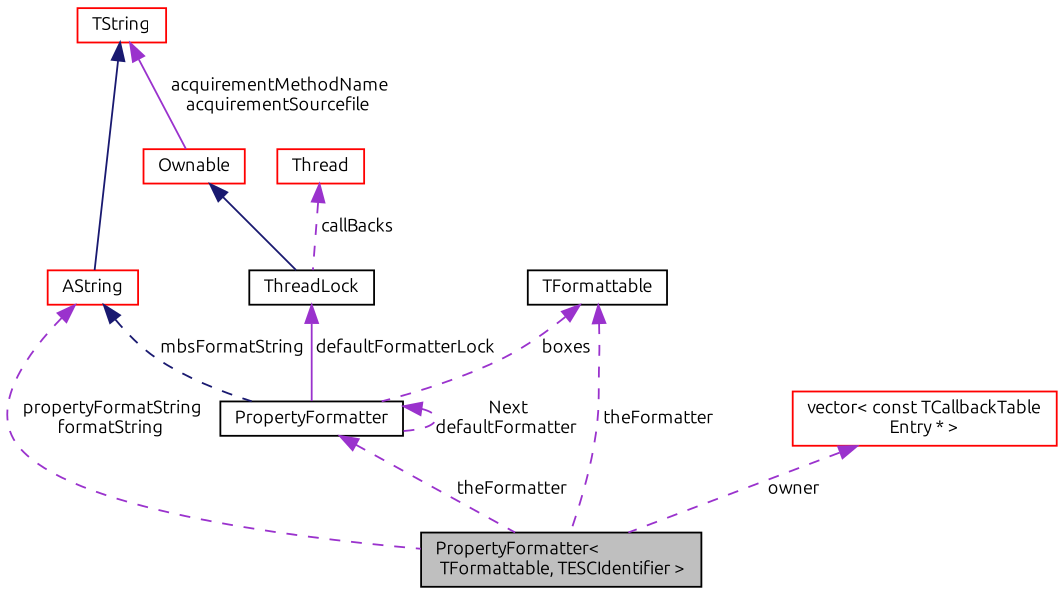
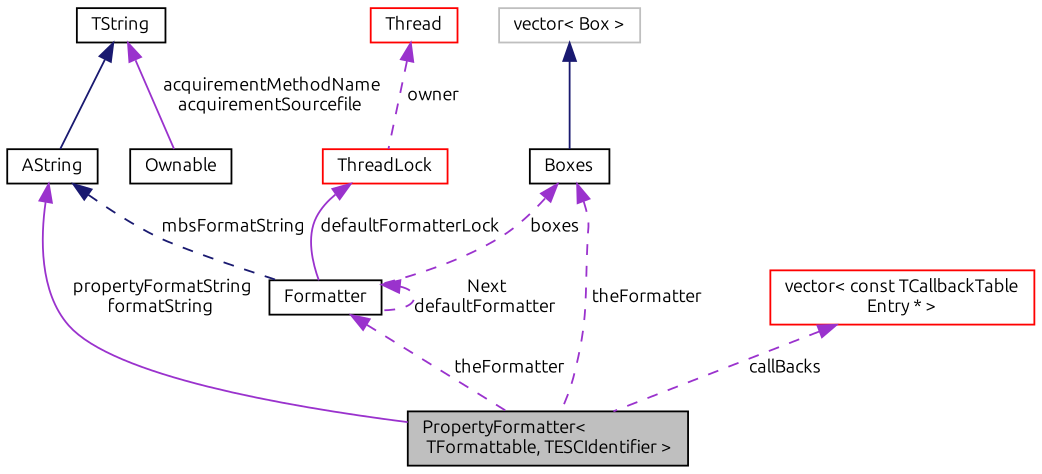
(122, 25) -> (121, 25)
none -> (570, 25)
(194, 166) -> (181, 166)
(356, 227) -> (431, 96)
(260, 234) -> none
(93, 288) -> (52, 166)
(312, 288) -> (385, 166)
(597, 288) -> (570, 166)
(312, 419) -> (325, 297)
(792, 489) -> (784, 368)
(140, 505) -> (169, 376)
